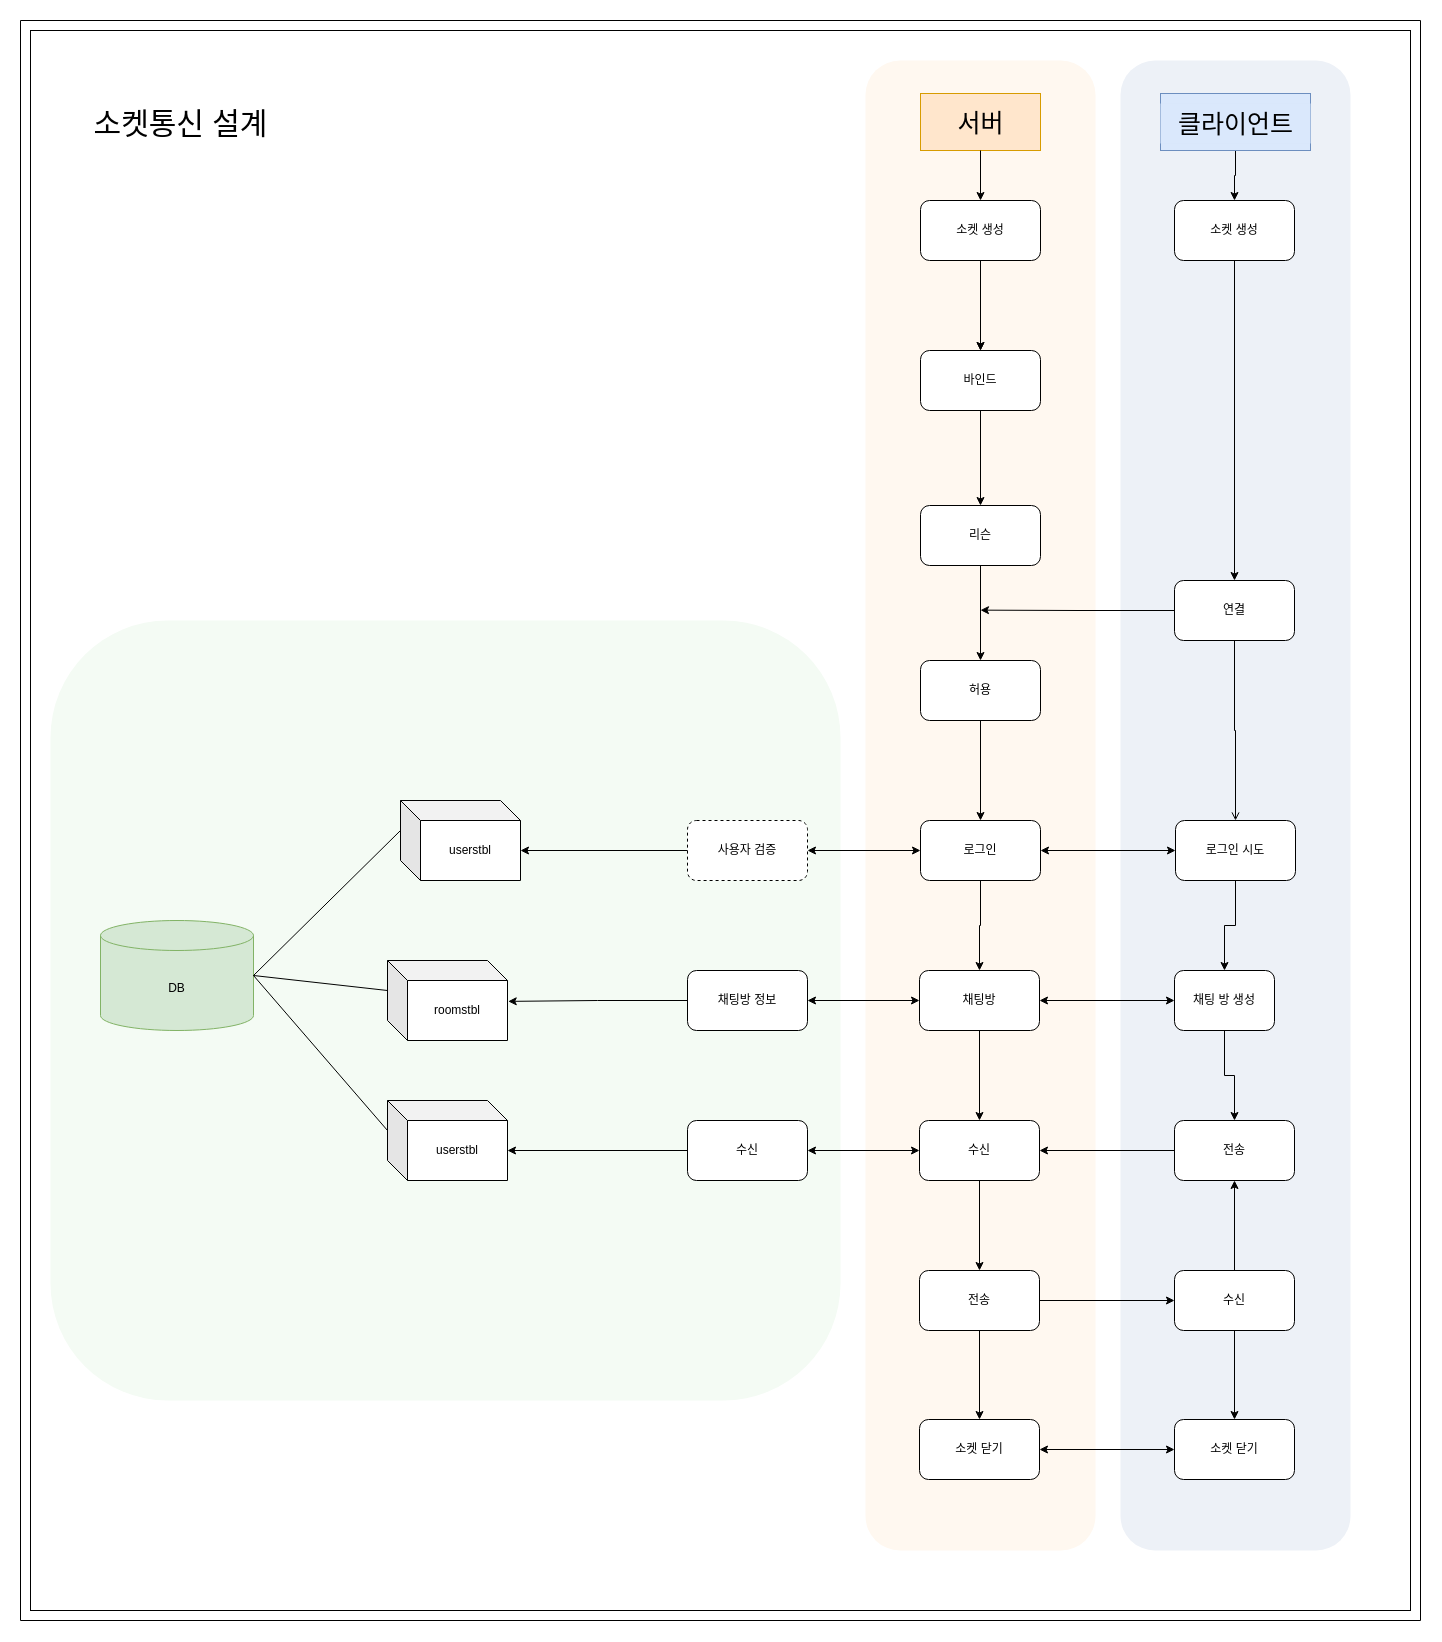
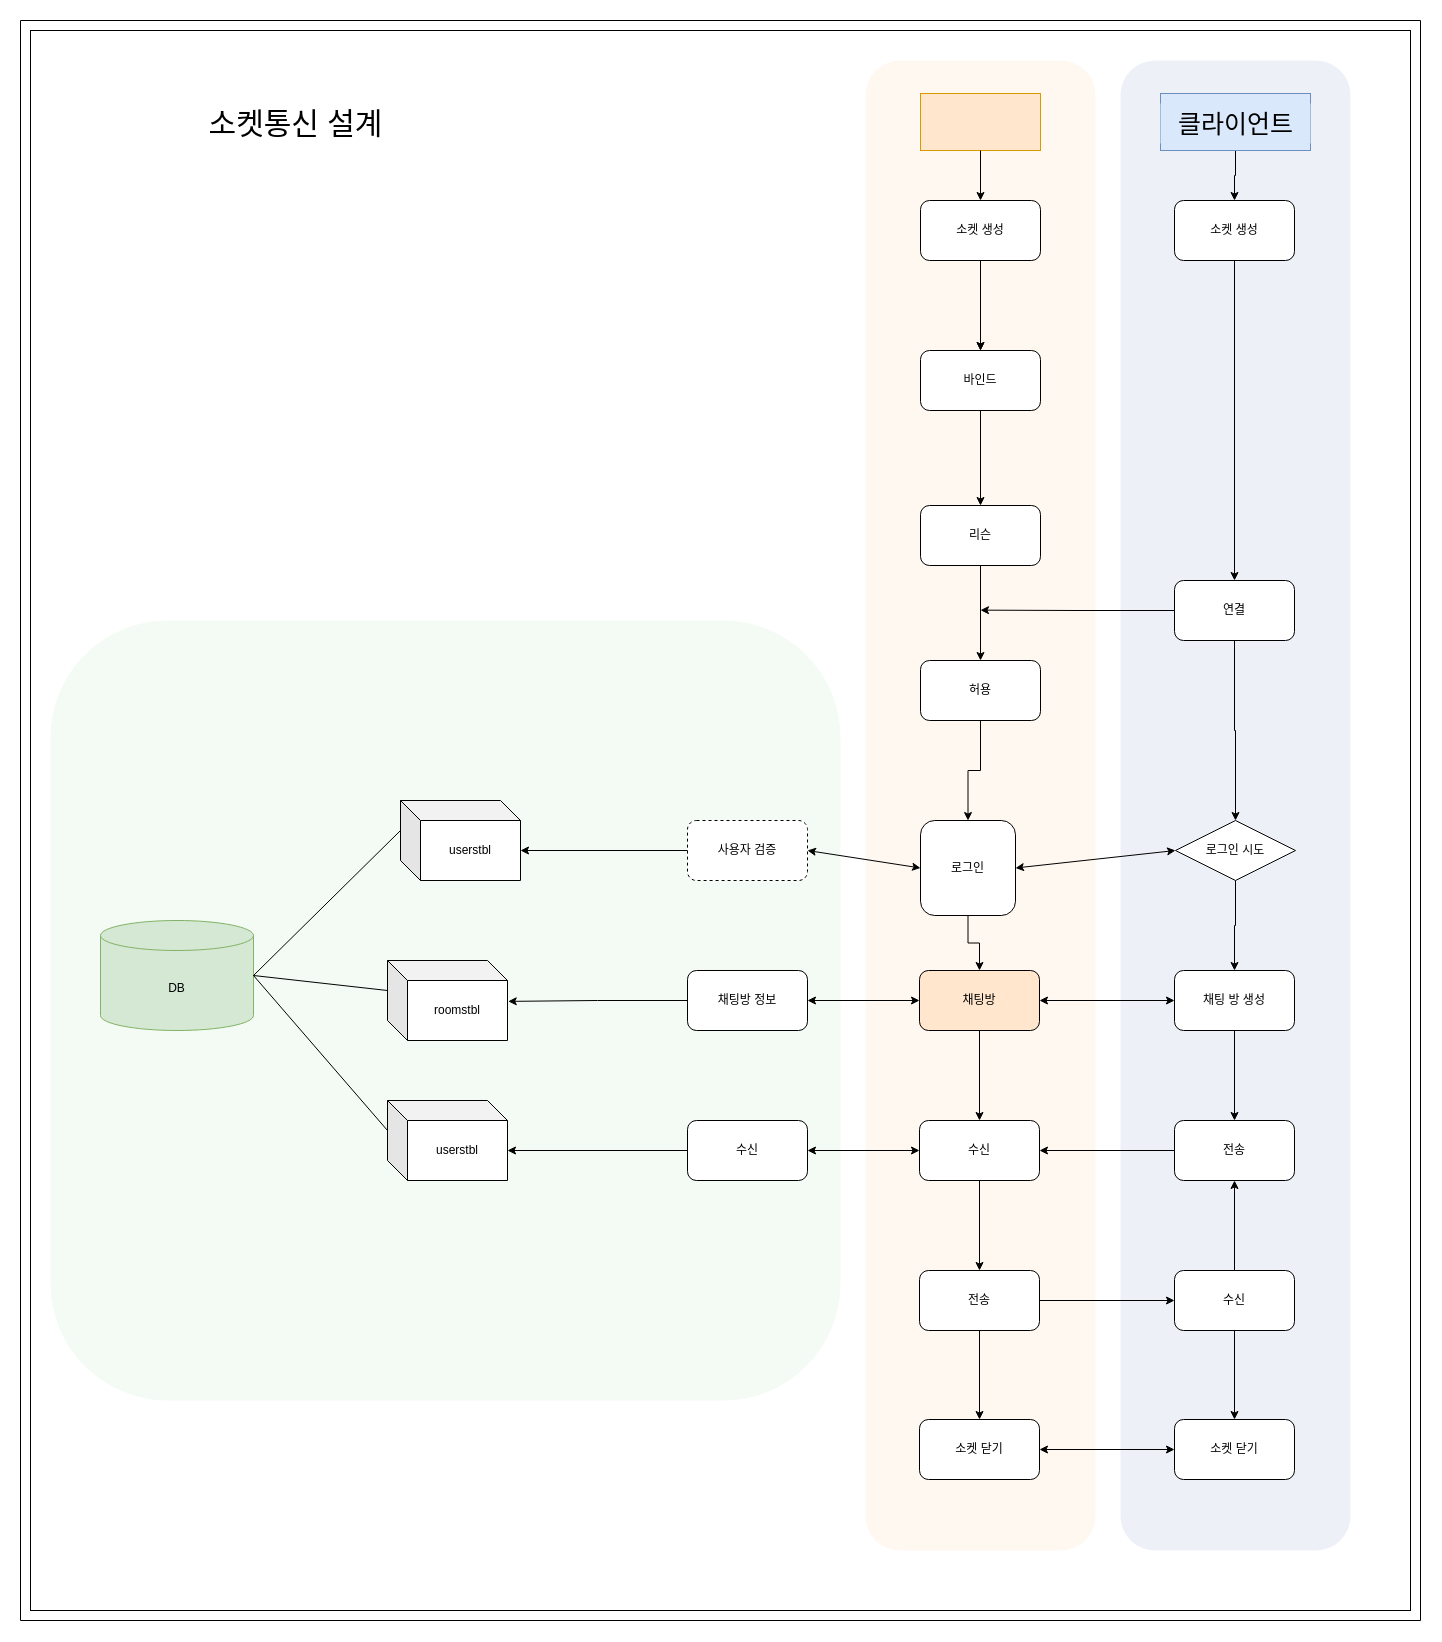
(981, 122) -> none
(181, 124) -> (296, 124)
(1236, 814) -> (1236, 812)
(981, 851) -> (968, 868)
(1236, 851) -> (1236, 851)
(980, 1001) -> (980, 1001)
(1225, 1001) -> (1235, 1001)
